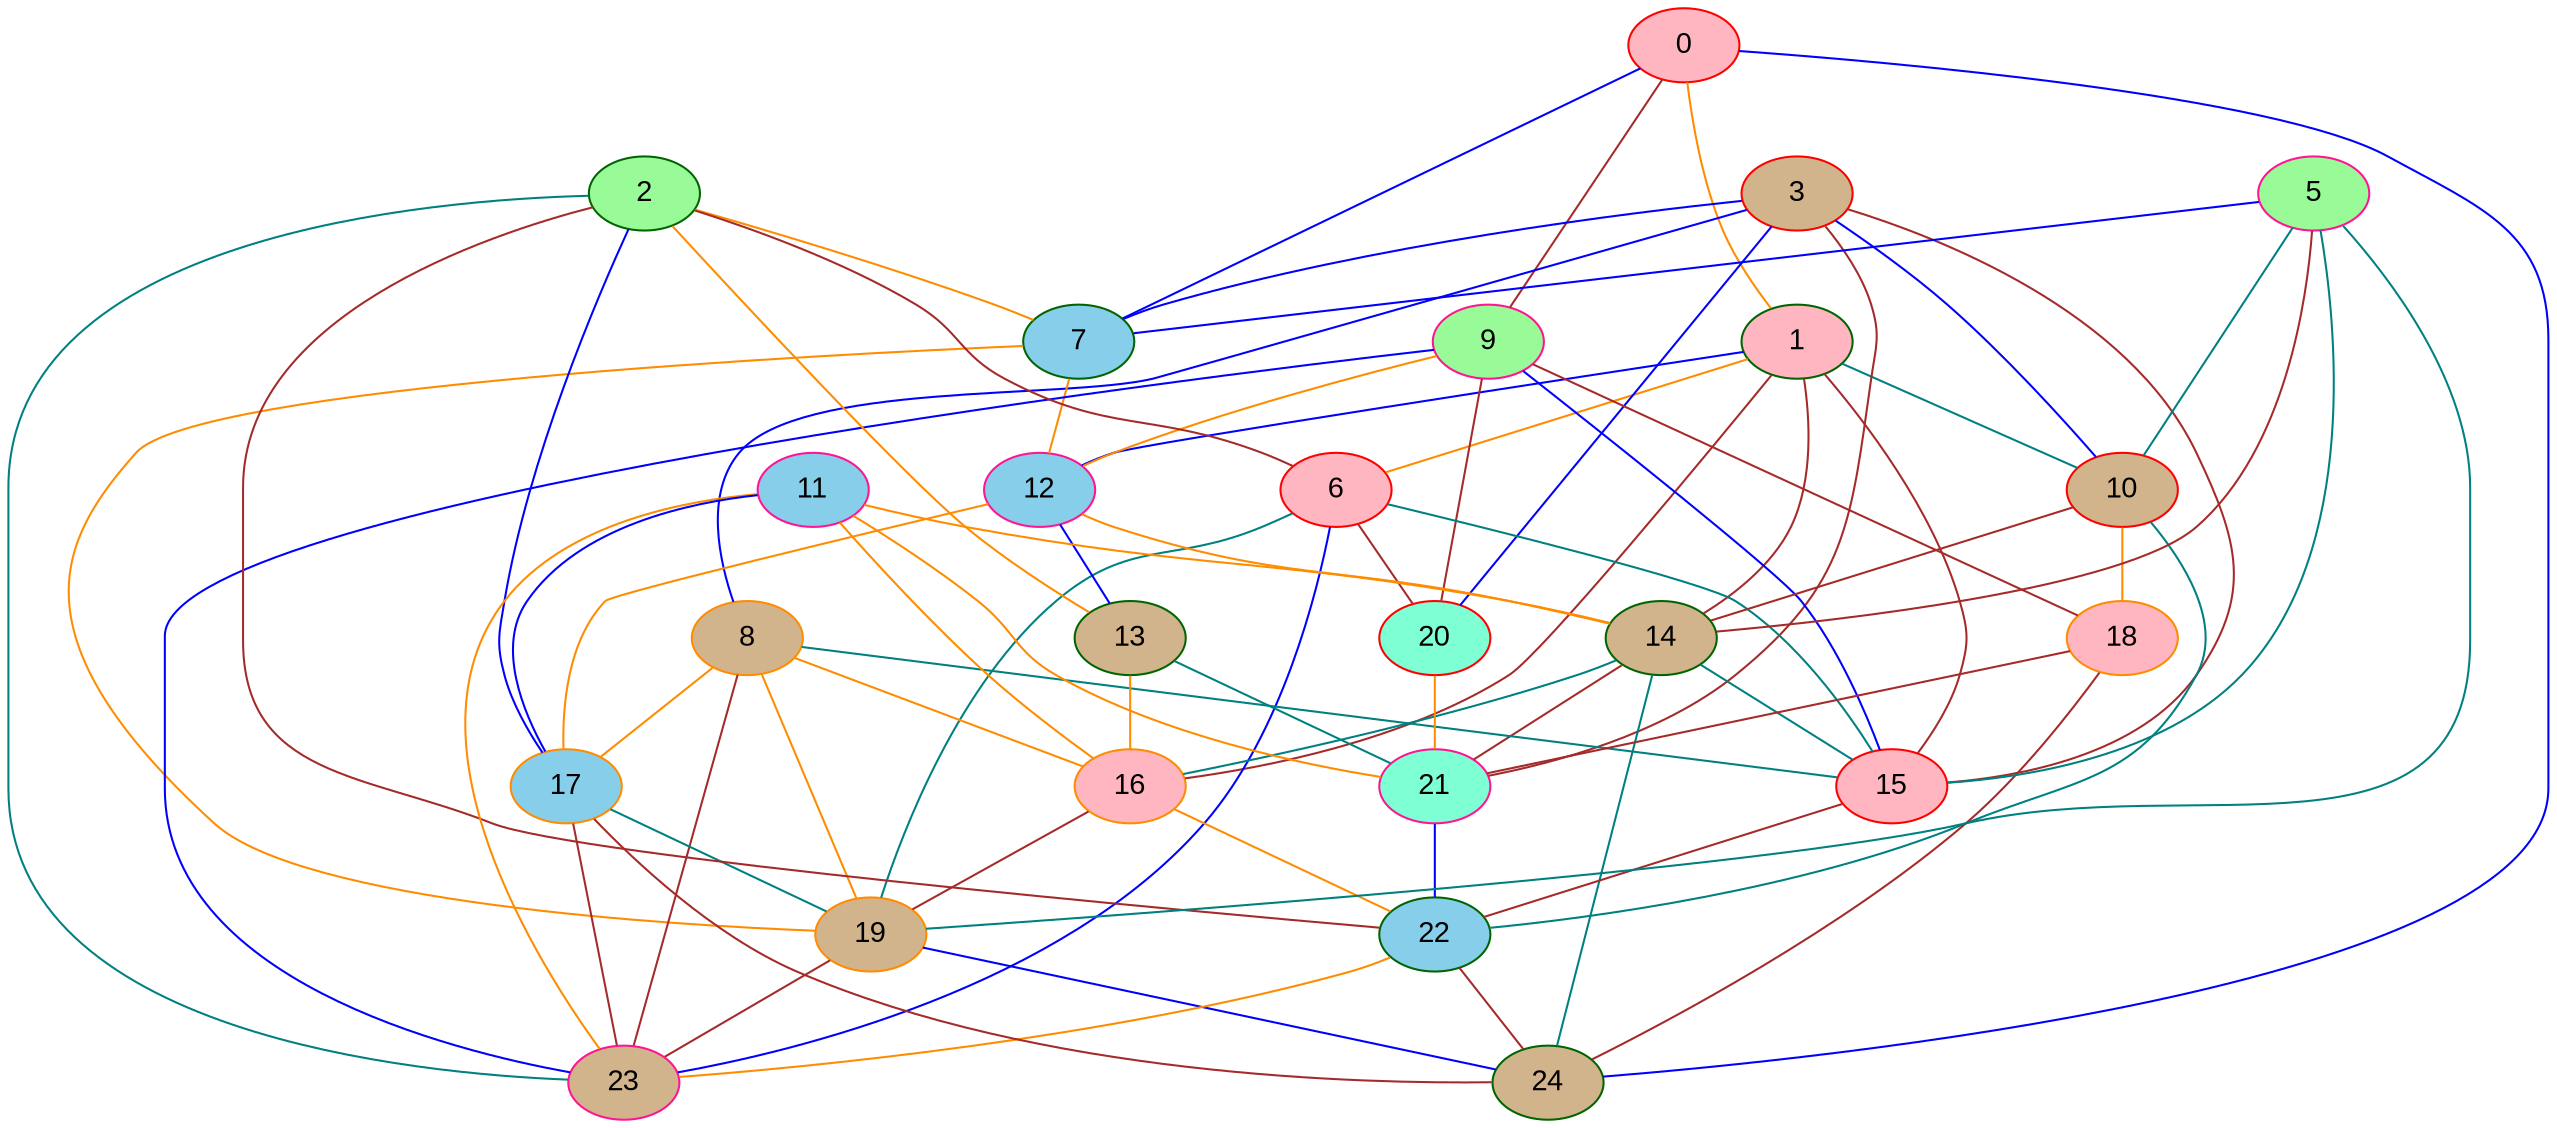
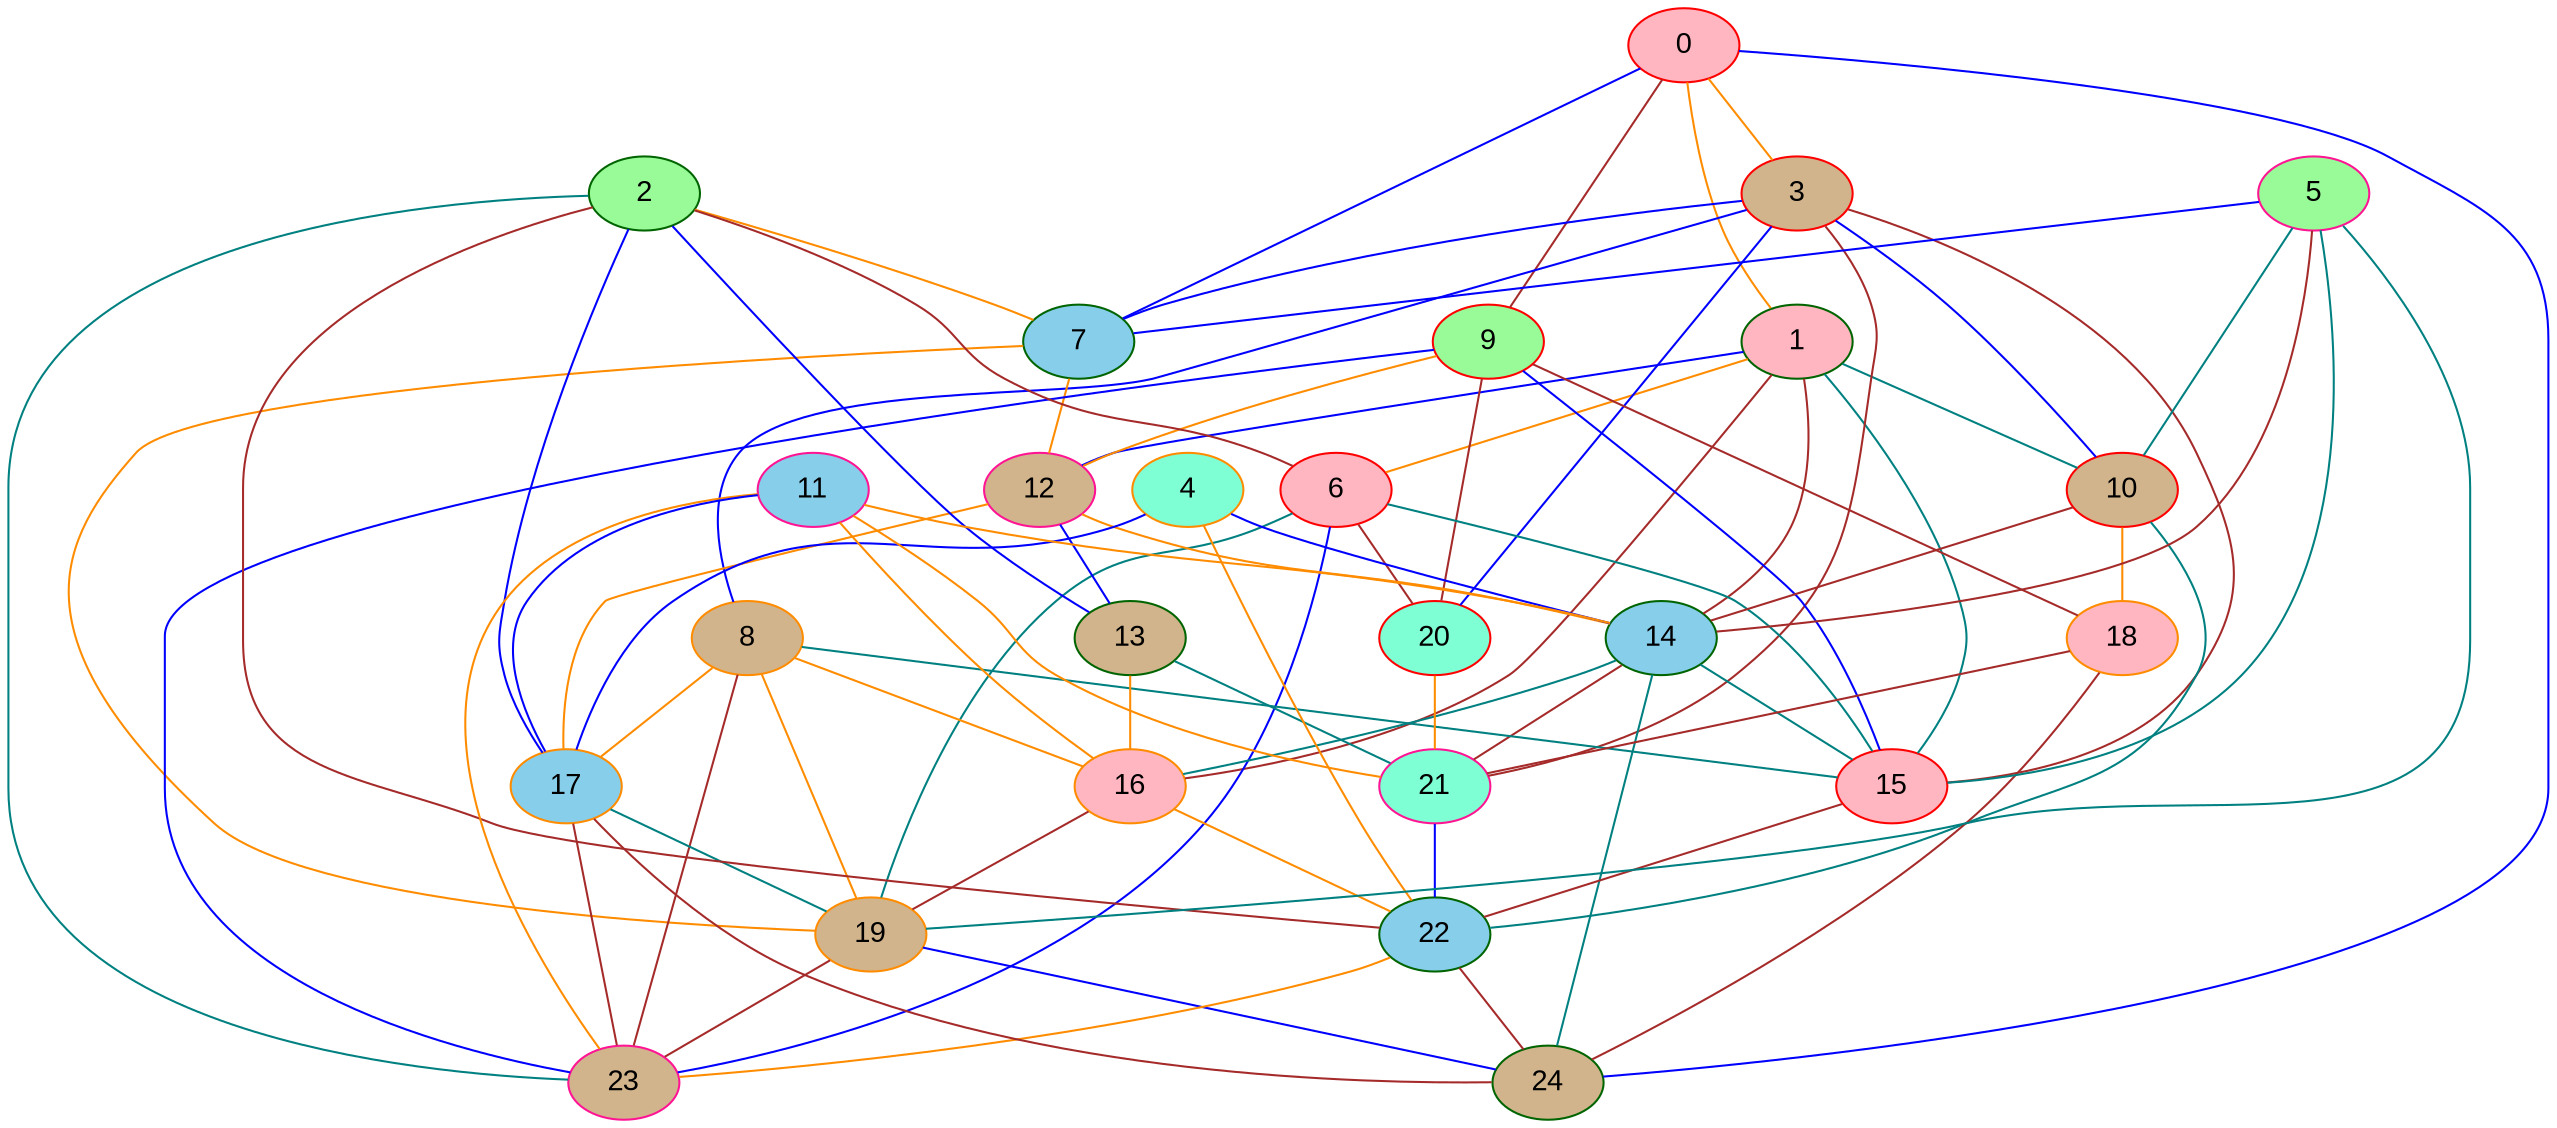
none -> (1741, 119)
(1488, 342) -> (1488, 342)
(878, 444) -> (878, 444)
(1040, 490) -> (1040, 490)
none -> (1188, 490)
(1933, 534) -> (1933, 534)
(1661, 638) -> (1661, 638)
